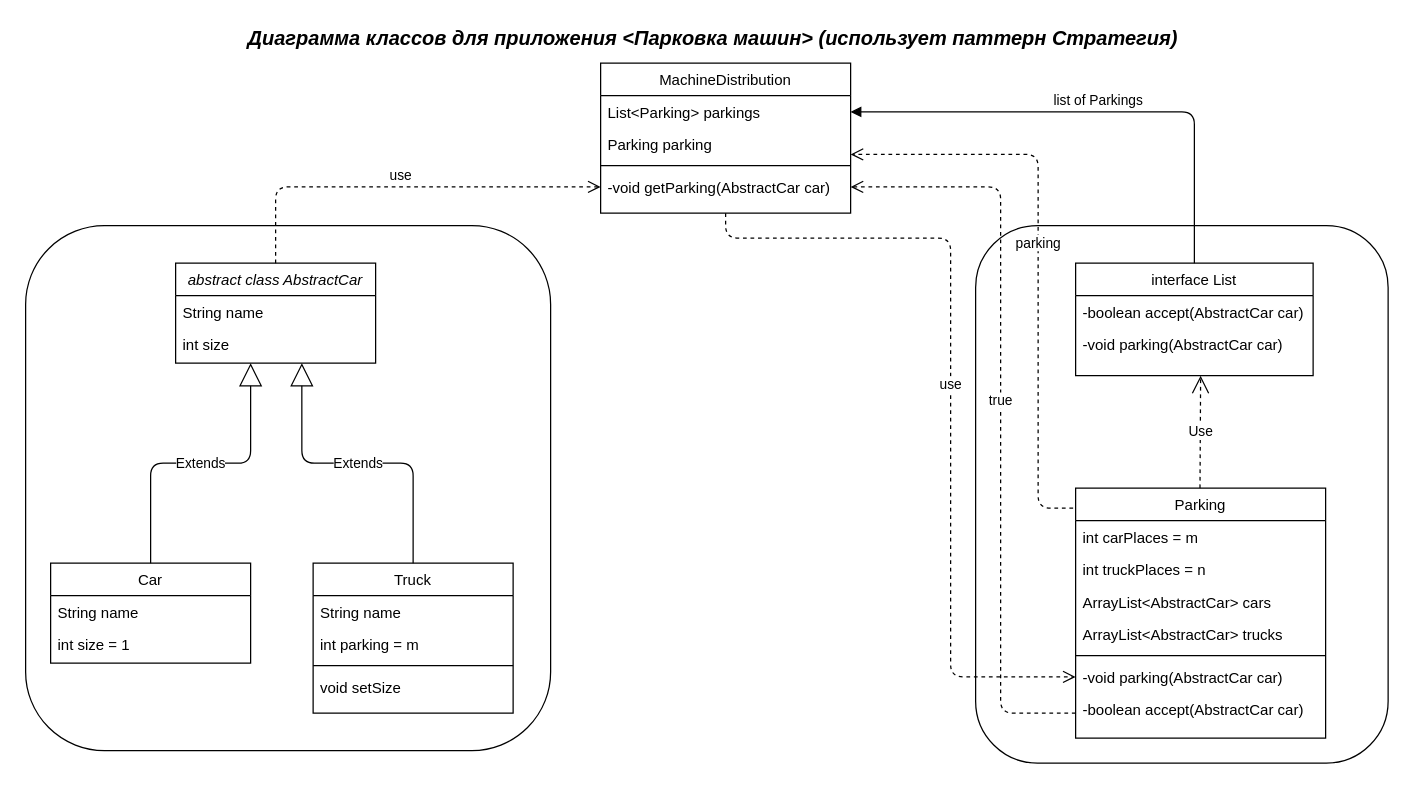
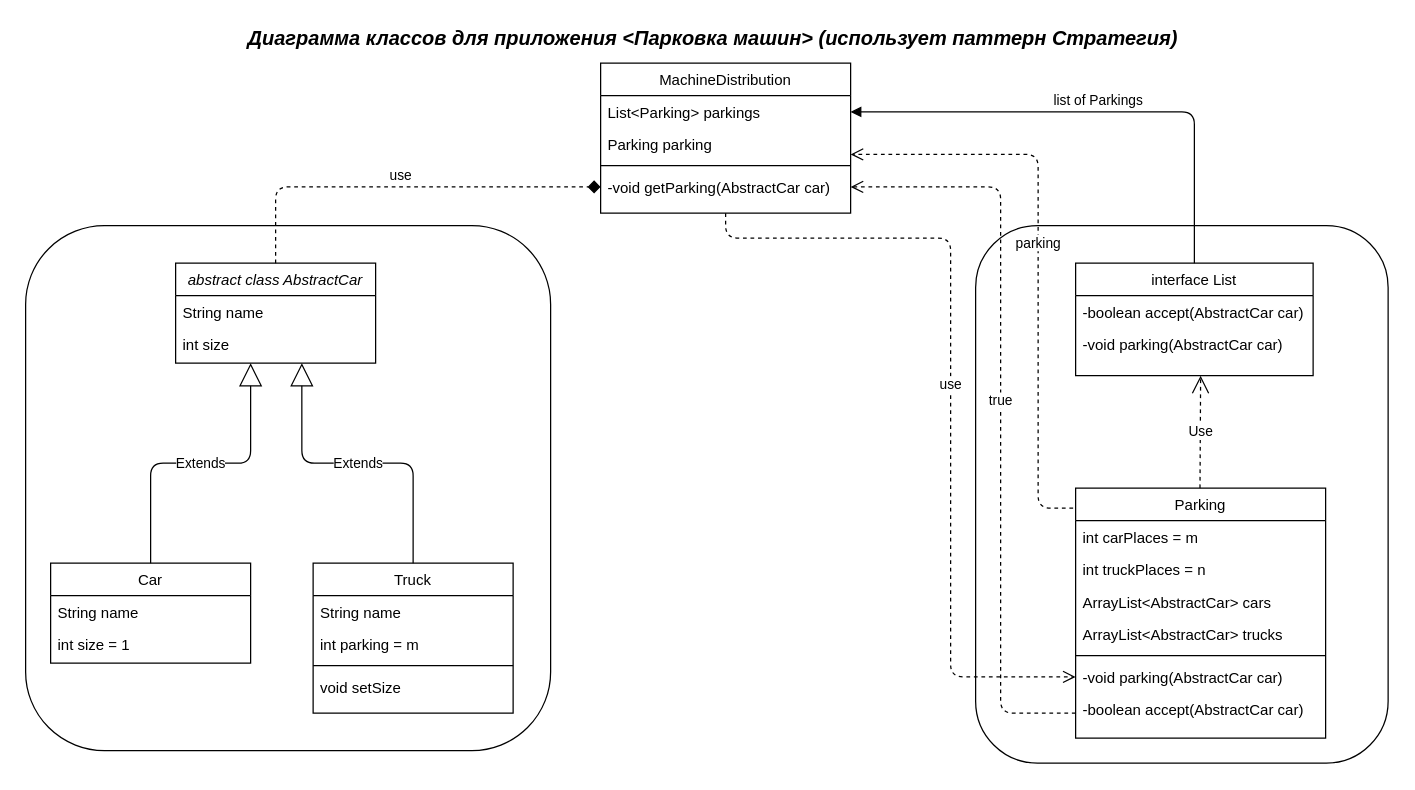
(592, 187) -> (587, 187)
